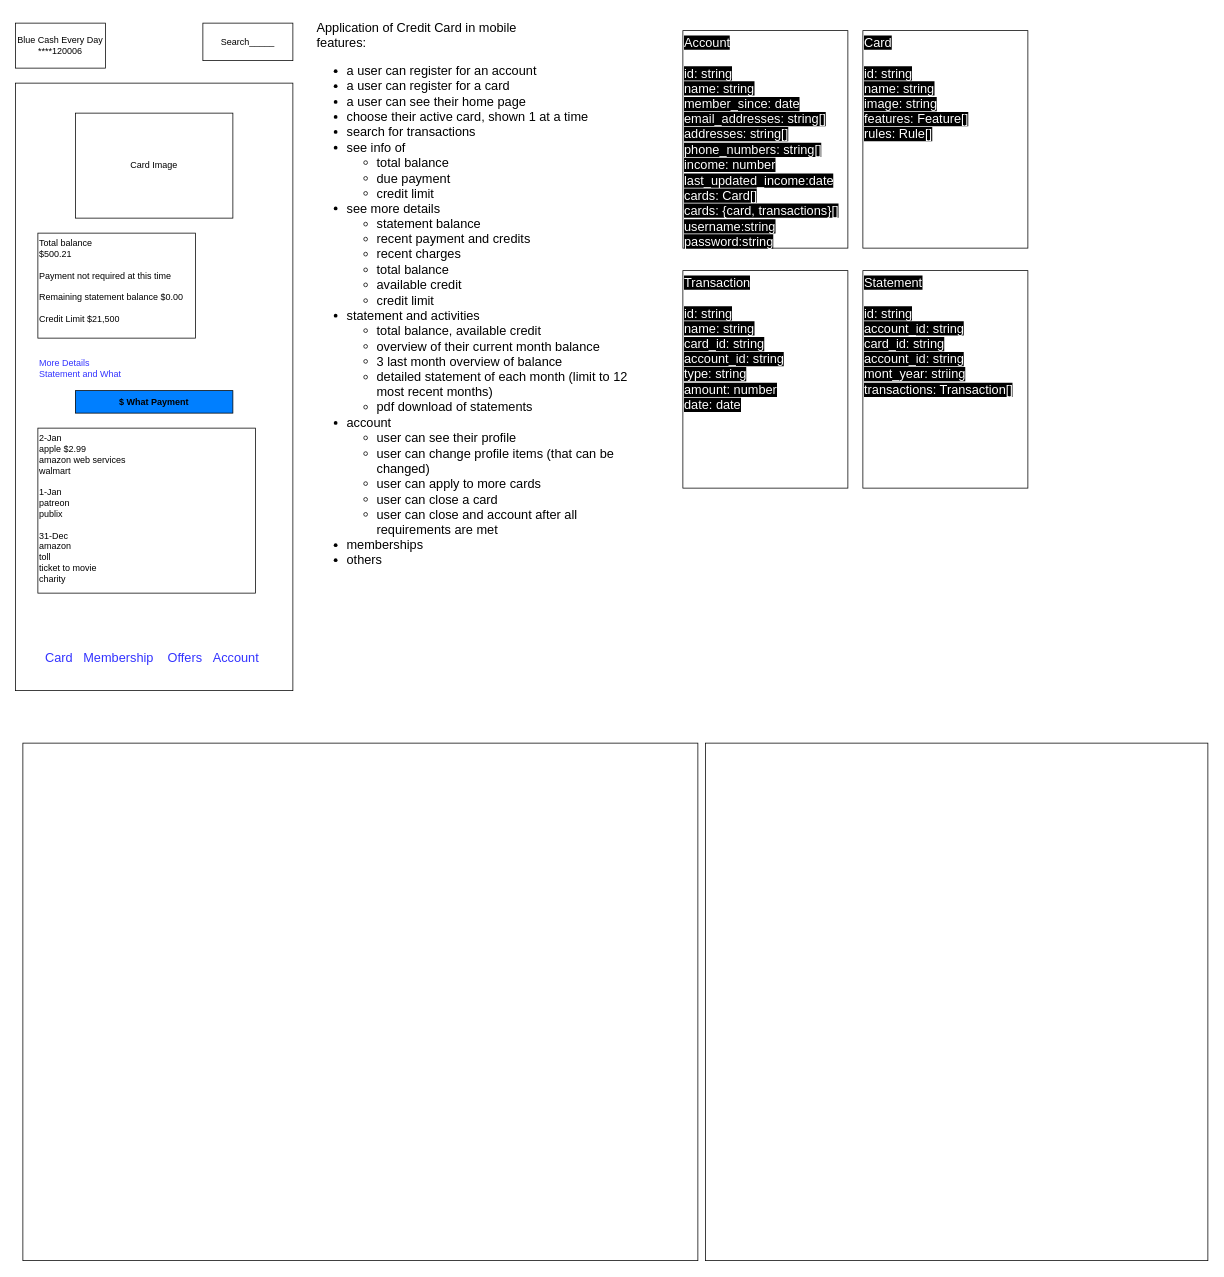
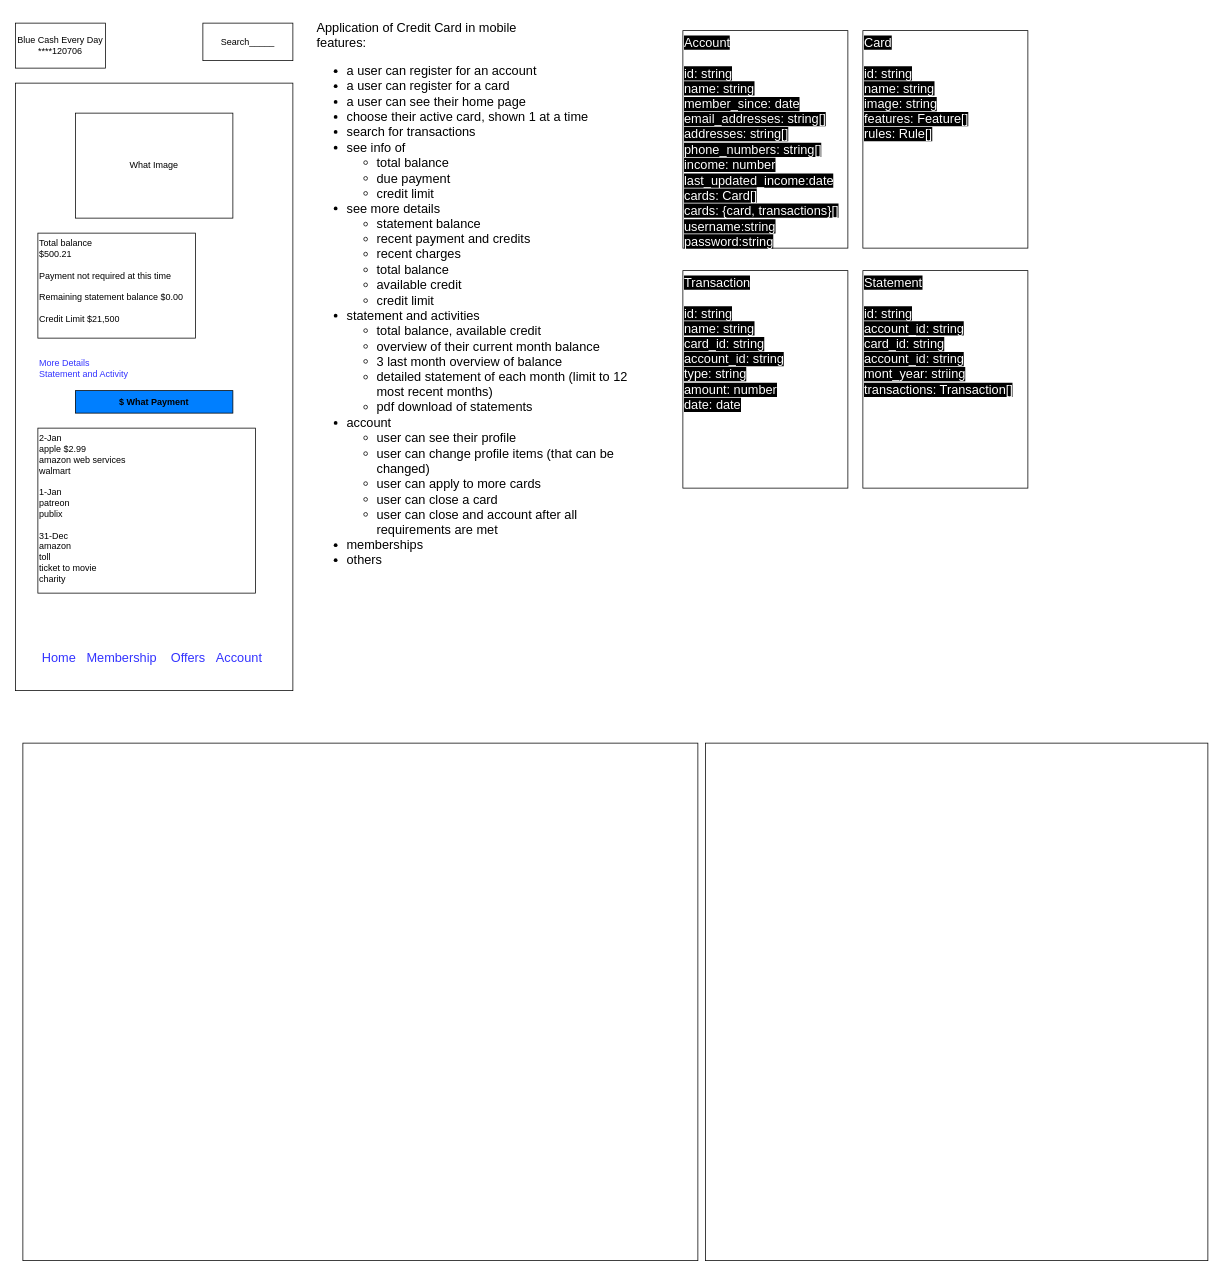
(60, 45) -> (60, 45)
(154, 165) -> (154, 165)
(82, 369) -> (90, 369)
(152, 658) -> (152, 658)
